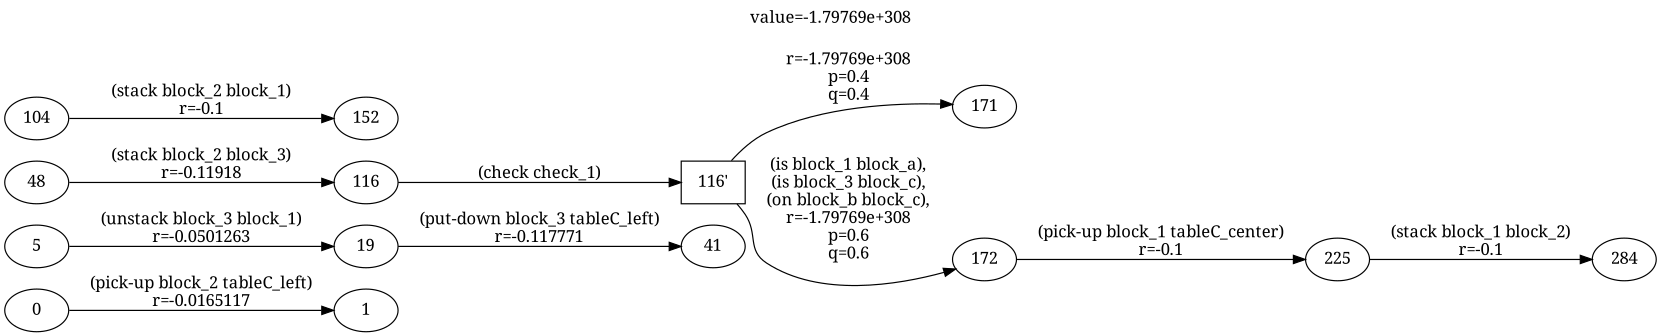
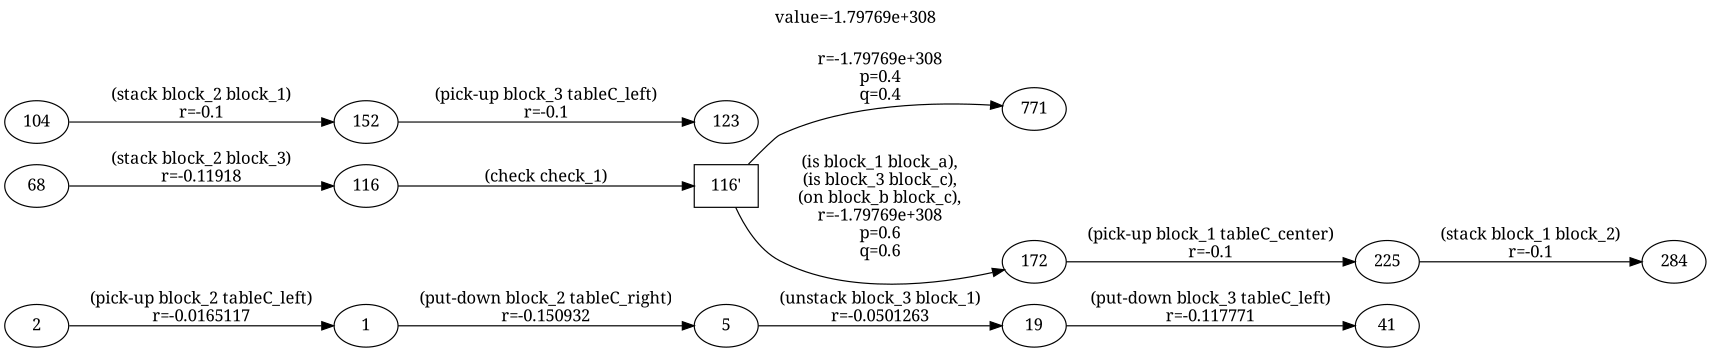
(985, 107) -> (1034, 109)
none -> (726, 122)
(37, 182) -> (37, 186)
(37, 310) -> (37, 326)
none -> (540, 326)
